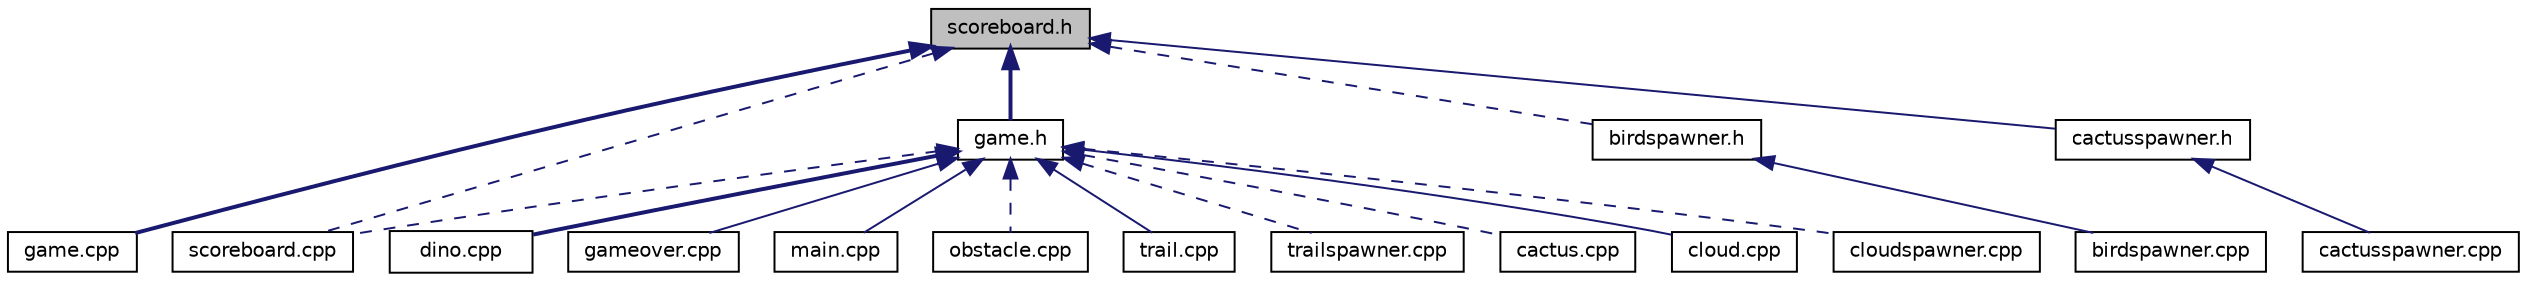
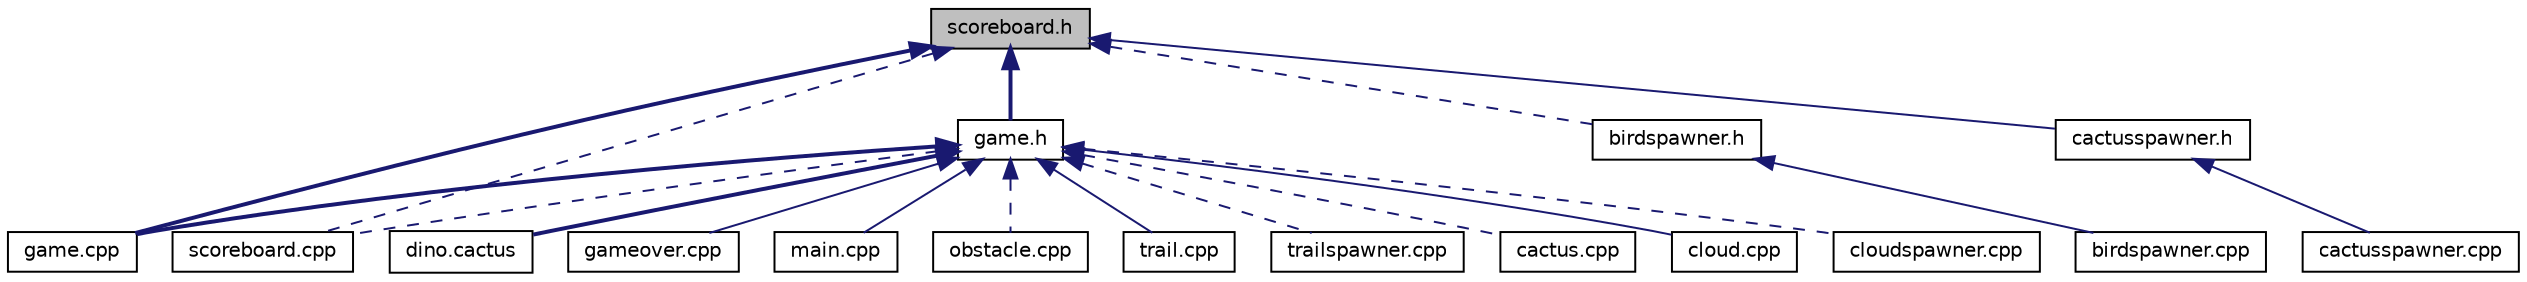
none -> (556, 179)
(461, 252) -> (461, 252)
